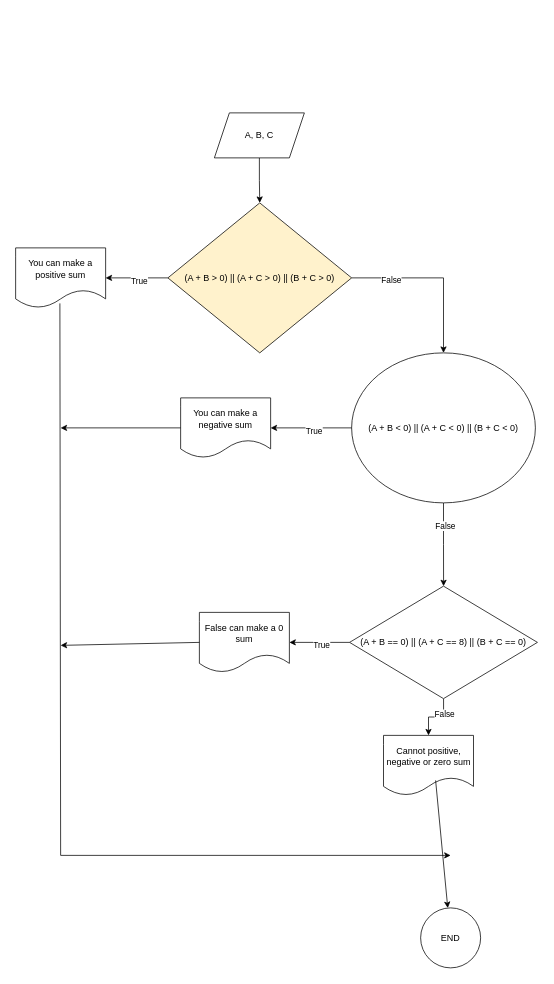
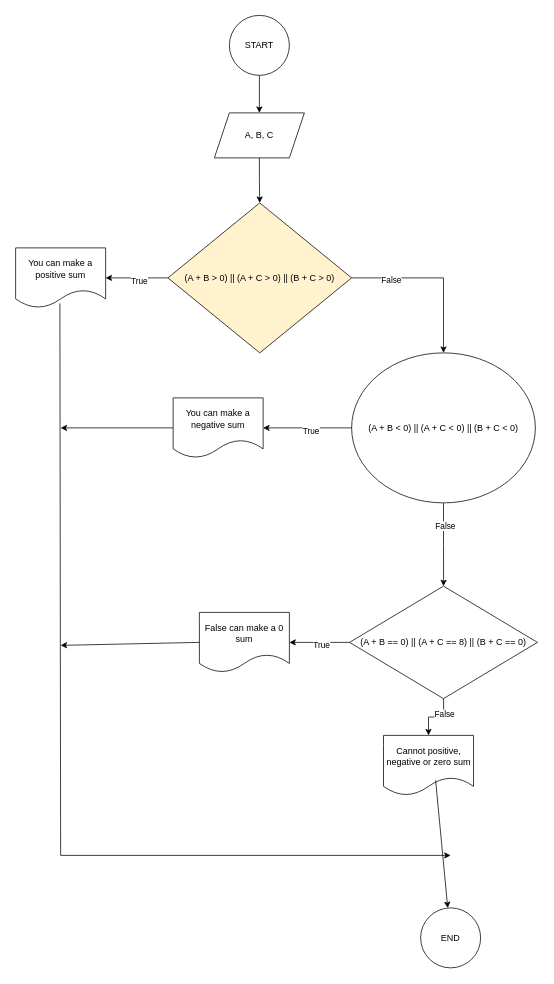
none -> (259, 45)
none -> (259, 92)
(225, 428) -> (218, 428)
